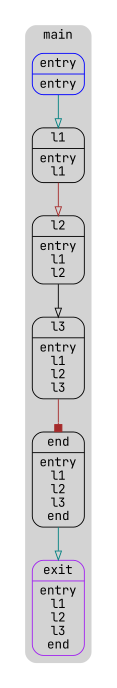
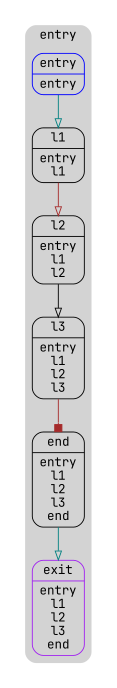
(58, 35) -> (58, 35)
